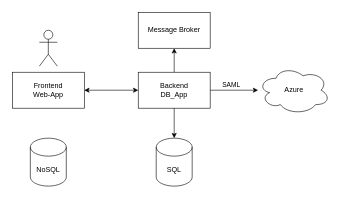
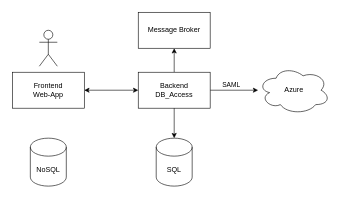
(174, 90) -> (174, 90)
